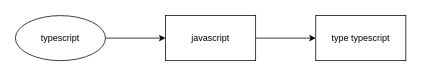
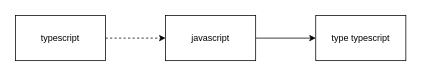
(60, 38) -> (60, 38)
(132, 38) -> (132, 38)
